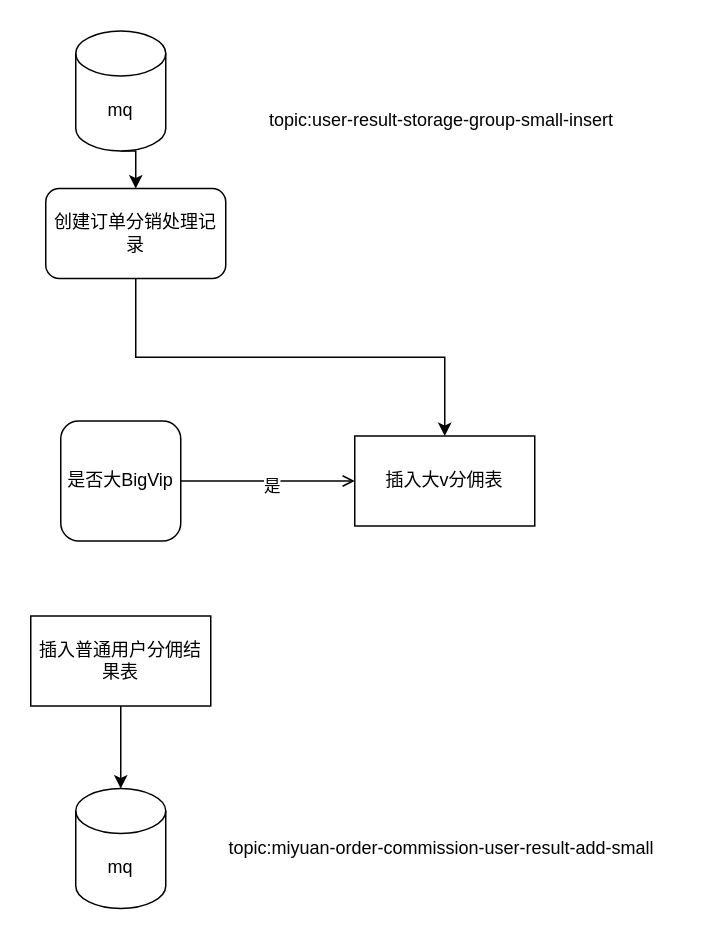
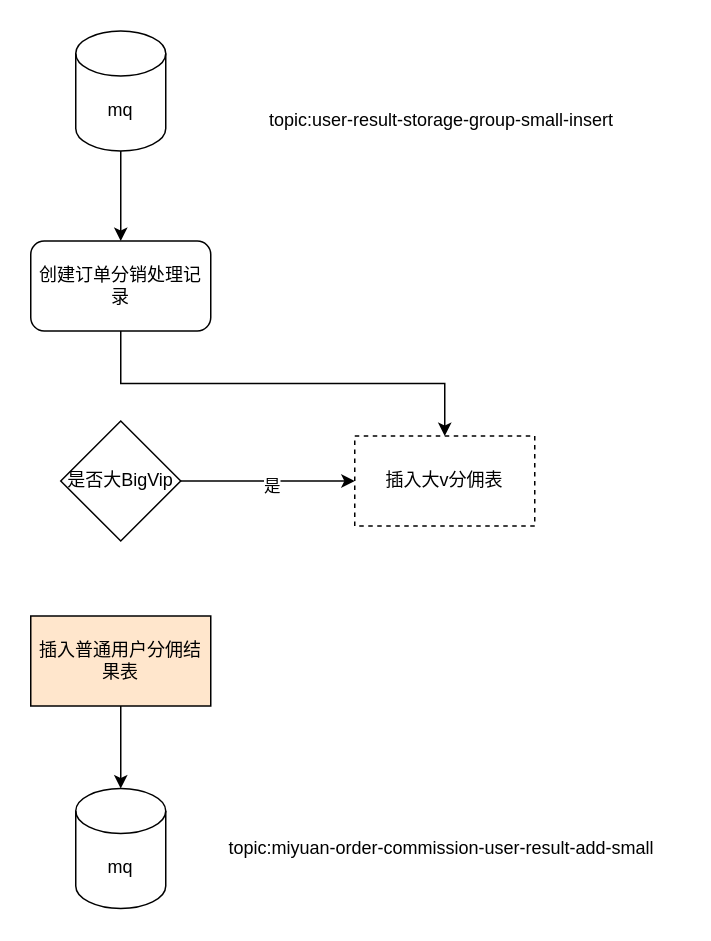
(136, 233) -> (121, 286)
(121, 481) -> (121, 481)
(345, 481) -> (343, 481)
(445, 481) -> (445, 481)
(121, 661) -> (121, 661)
